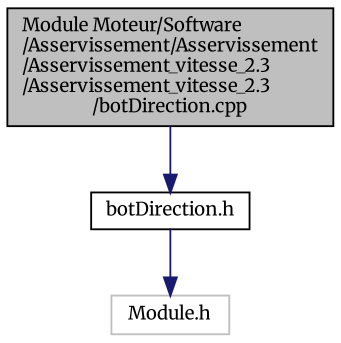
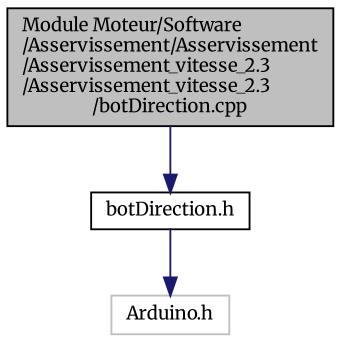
(170, 315) -> (170, 315)
